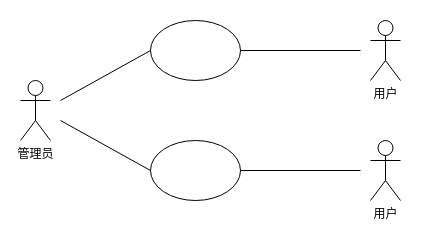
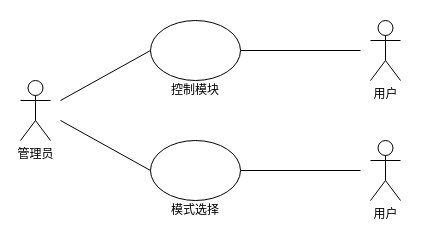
none -> (196, 91)
none -> (196, 211)
